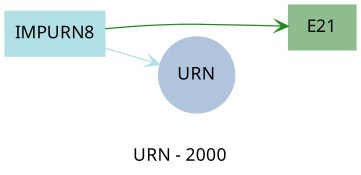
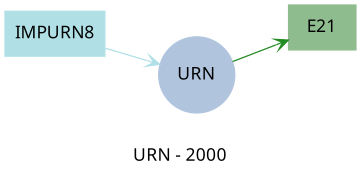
(190, 24) -> (255, 53)
